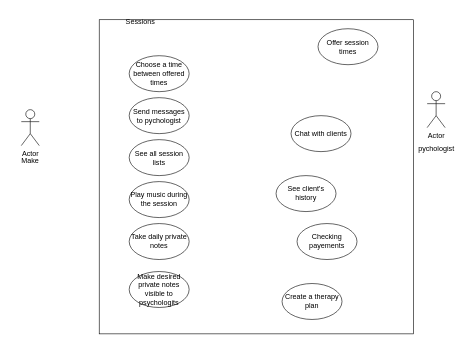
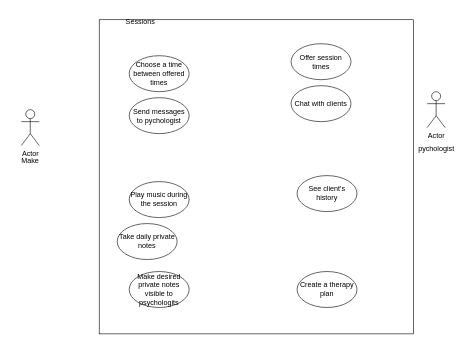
(348, 47) -> (321, 62)
(321, 134) -> (321, 104)
(159, 158) -> none
(306, 194) -> (327, 194)
(159, 242) -> (147, 242)
(327, 242) -> none
(312, 302) -> (327, 290)
